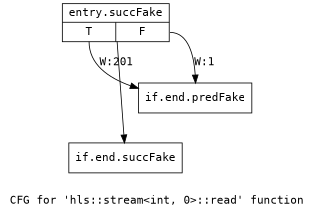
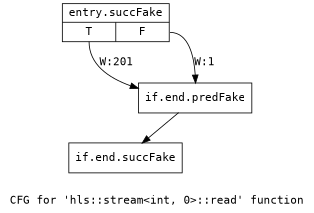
(120, 88) -> (164, 125)
